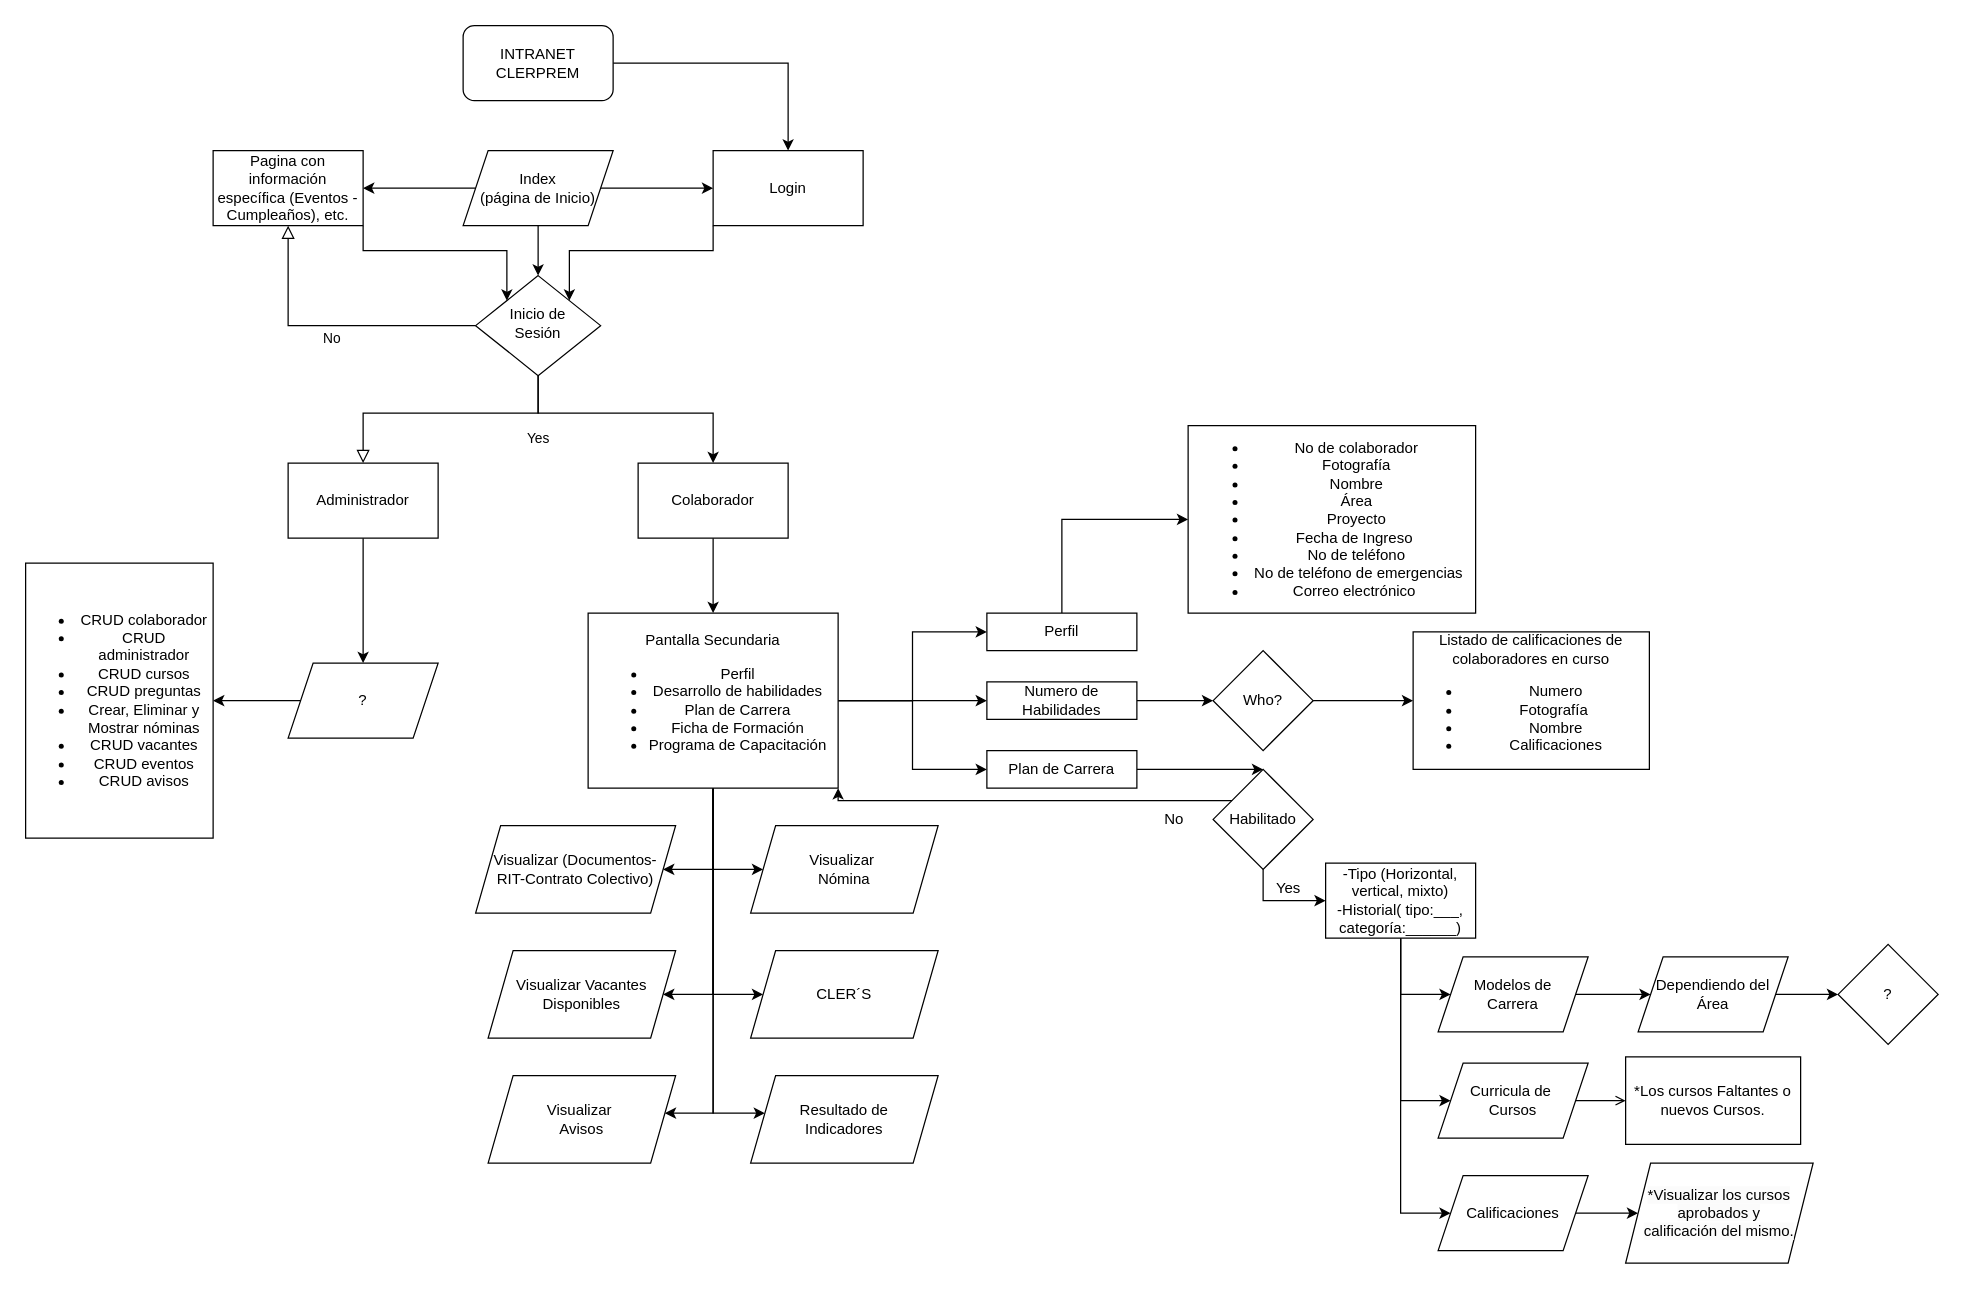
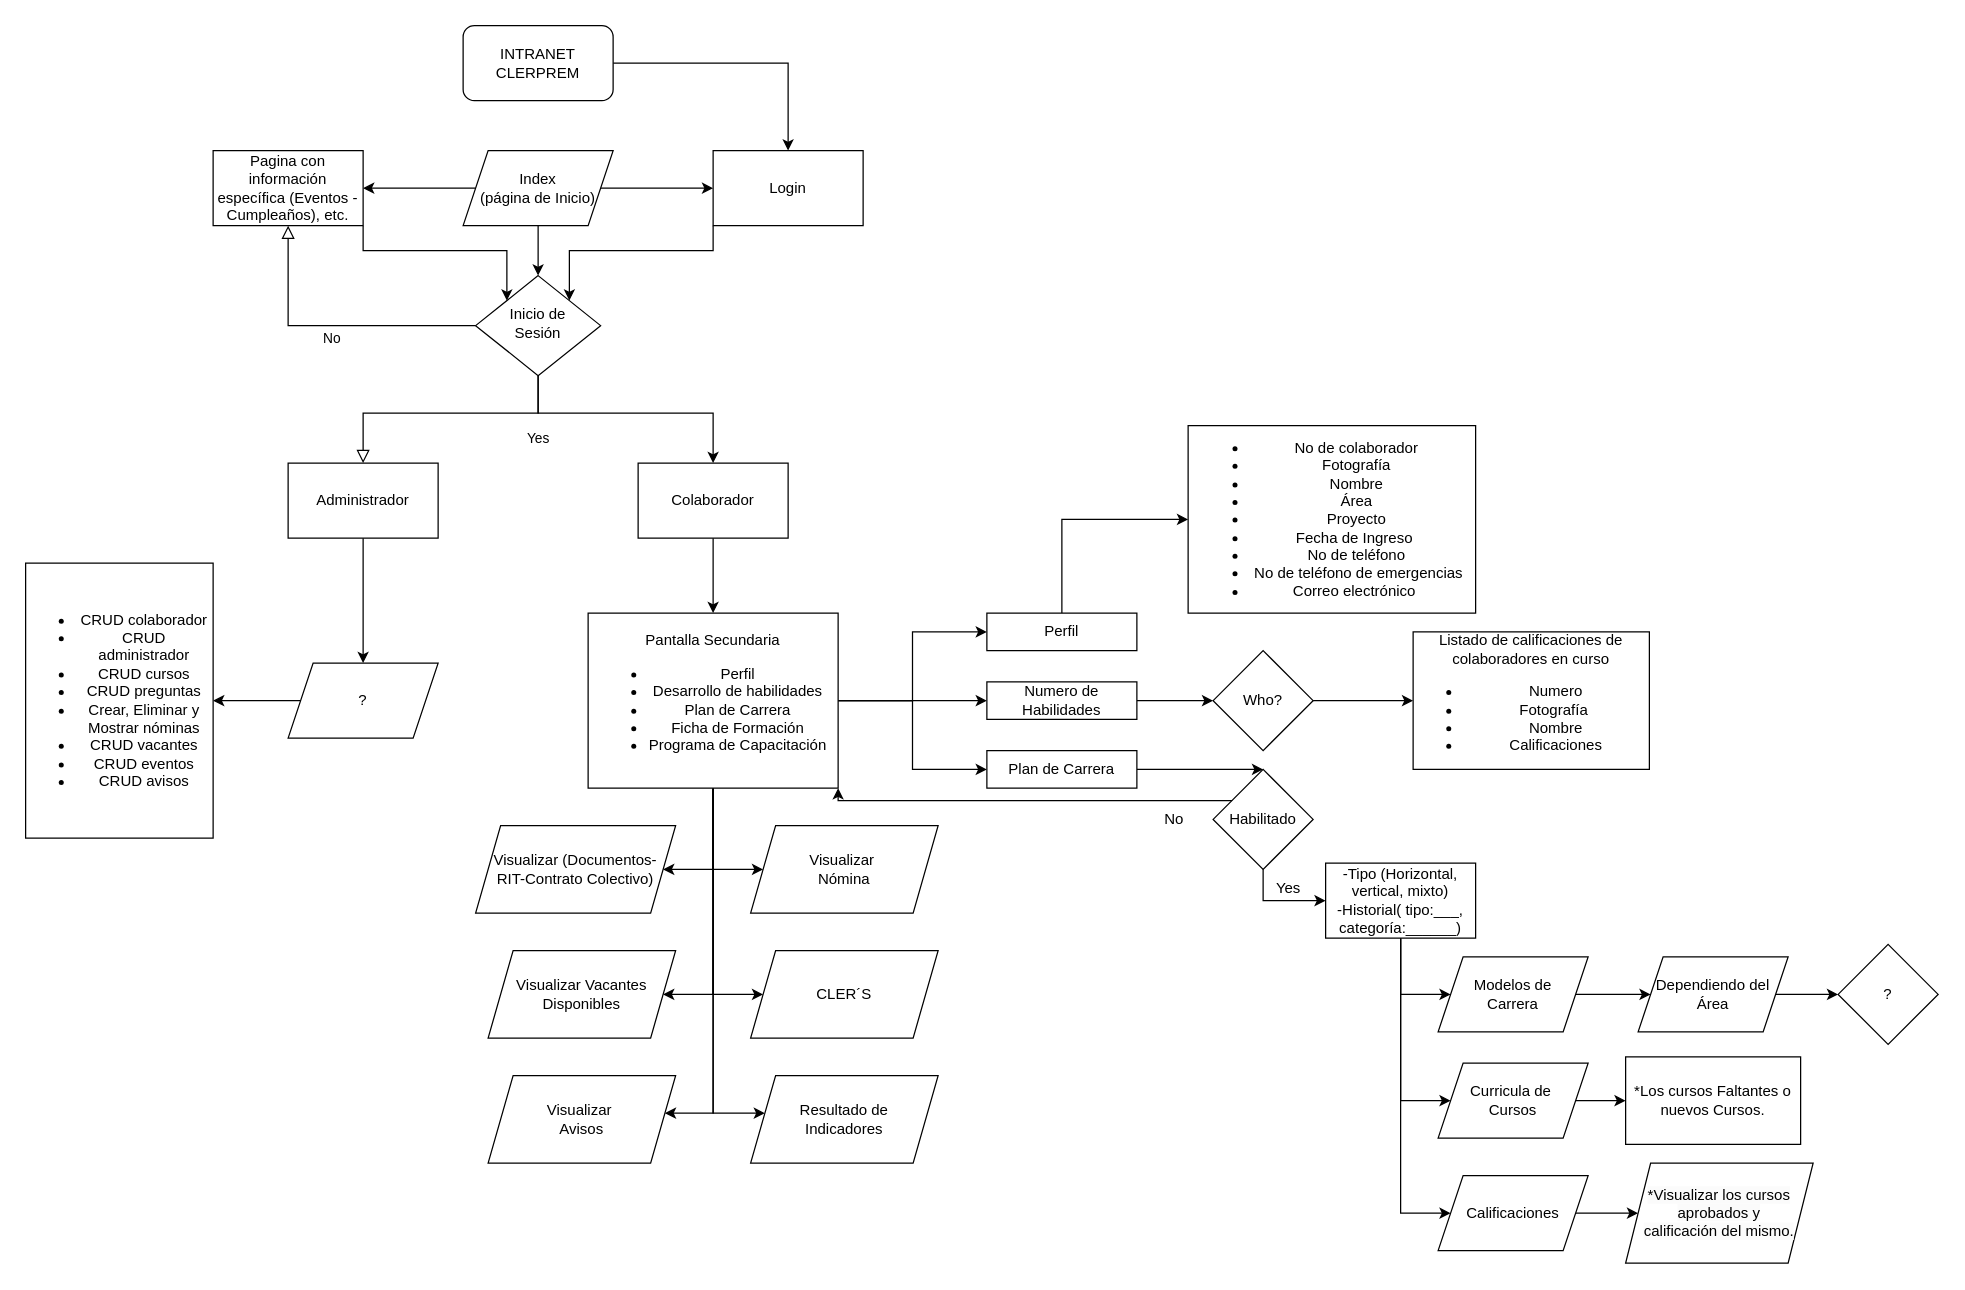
(1618, 1101) -> (1616, 1101)
